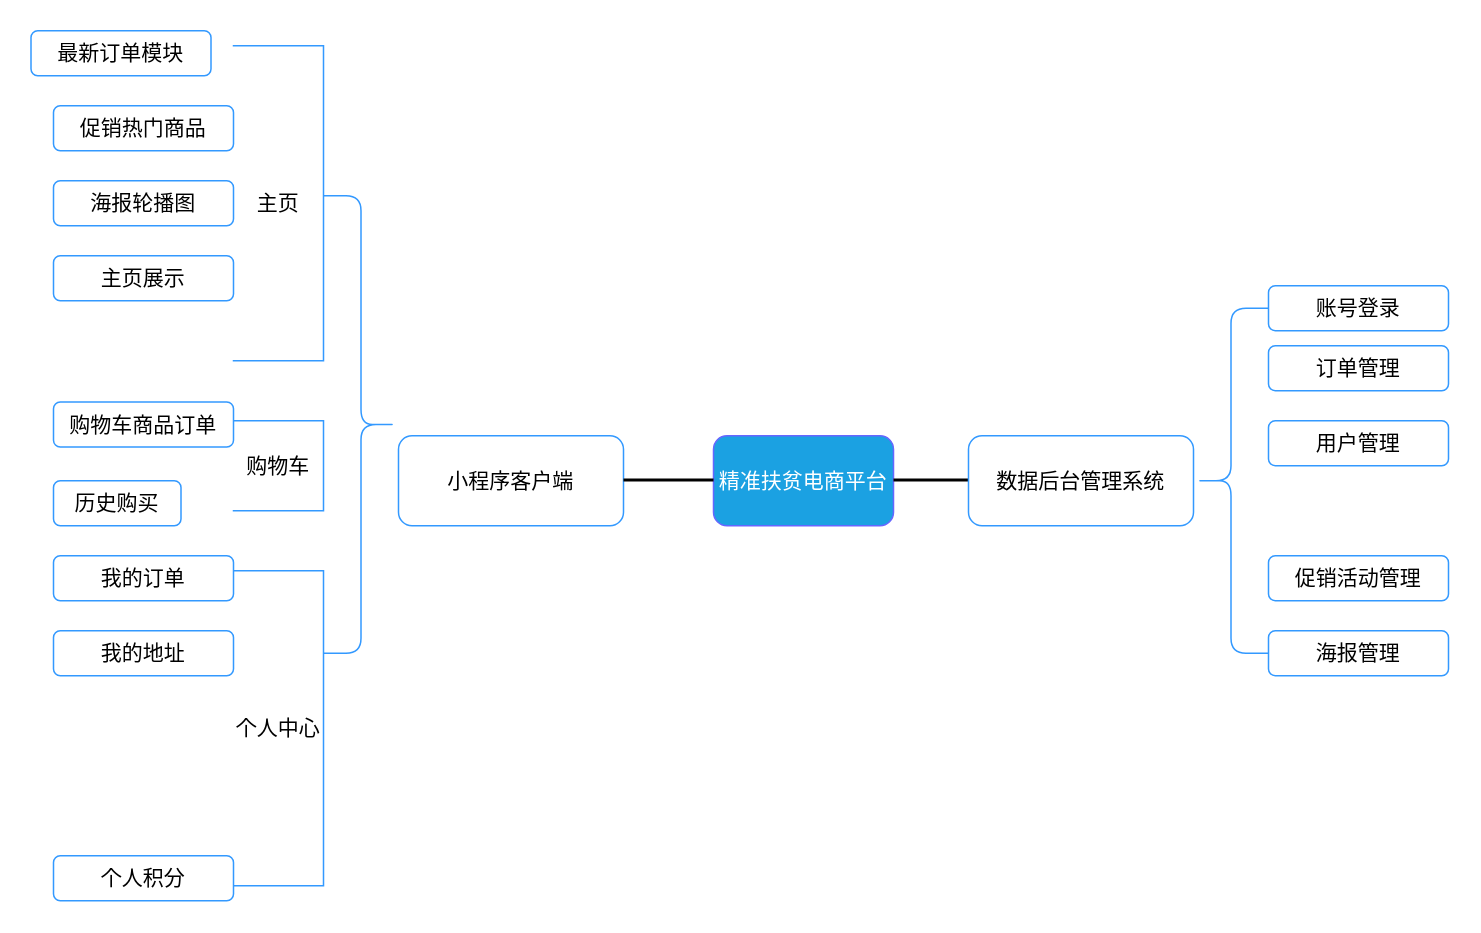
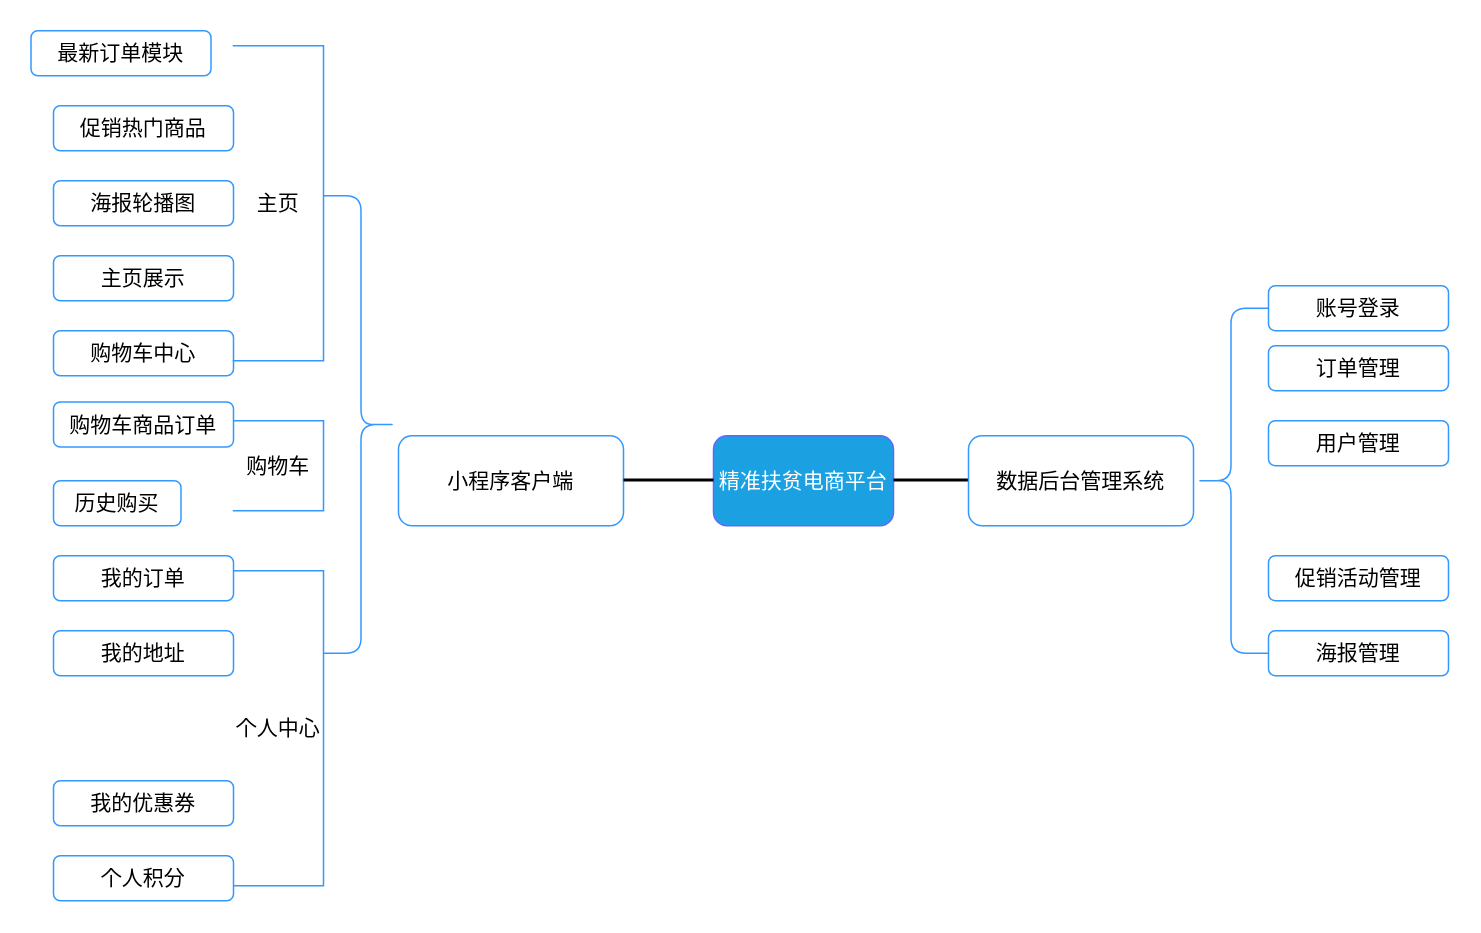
none -> (143, 353)
none -> (143, 803)
